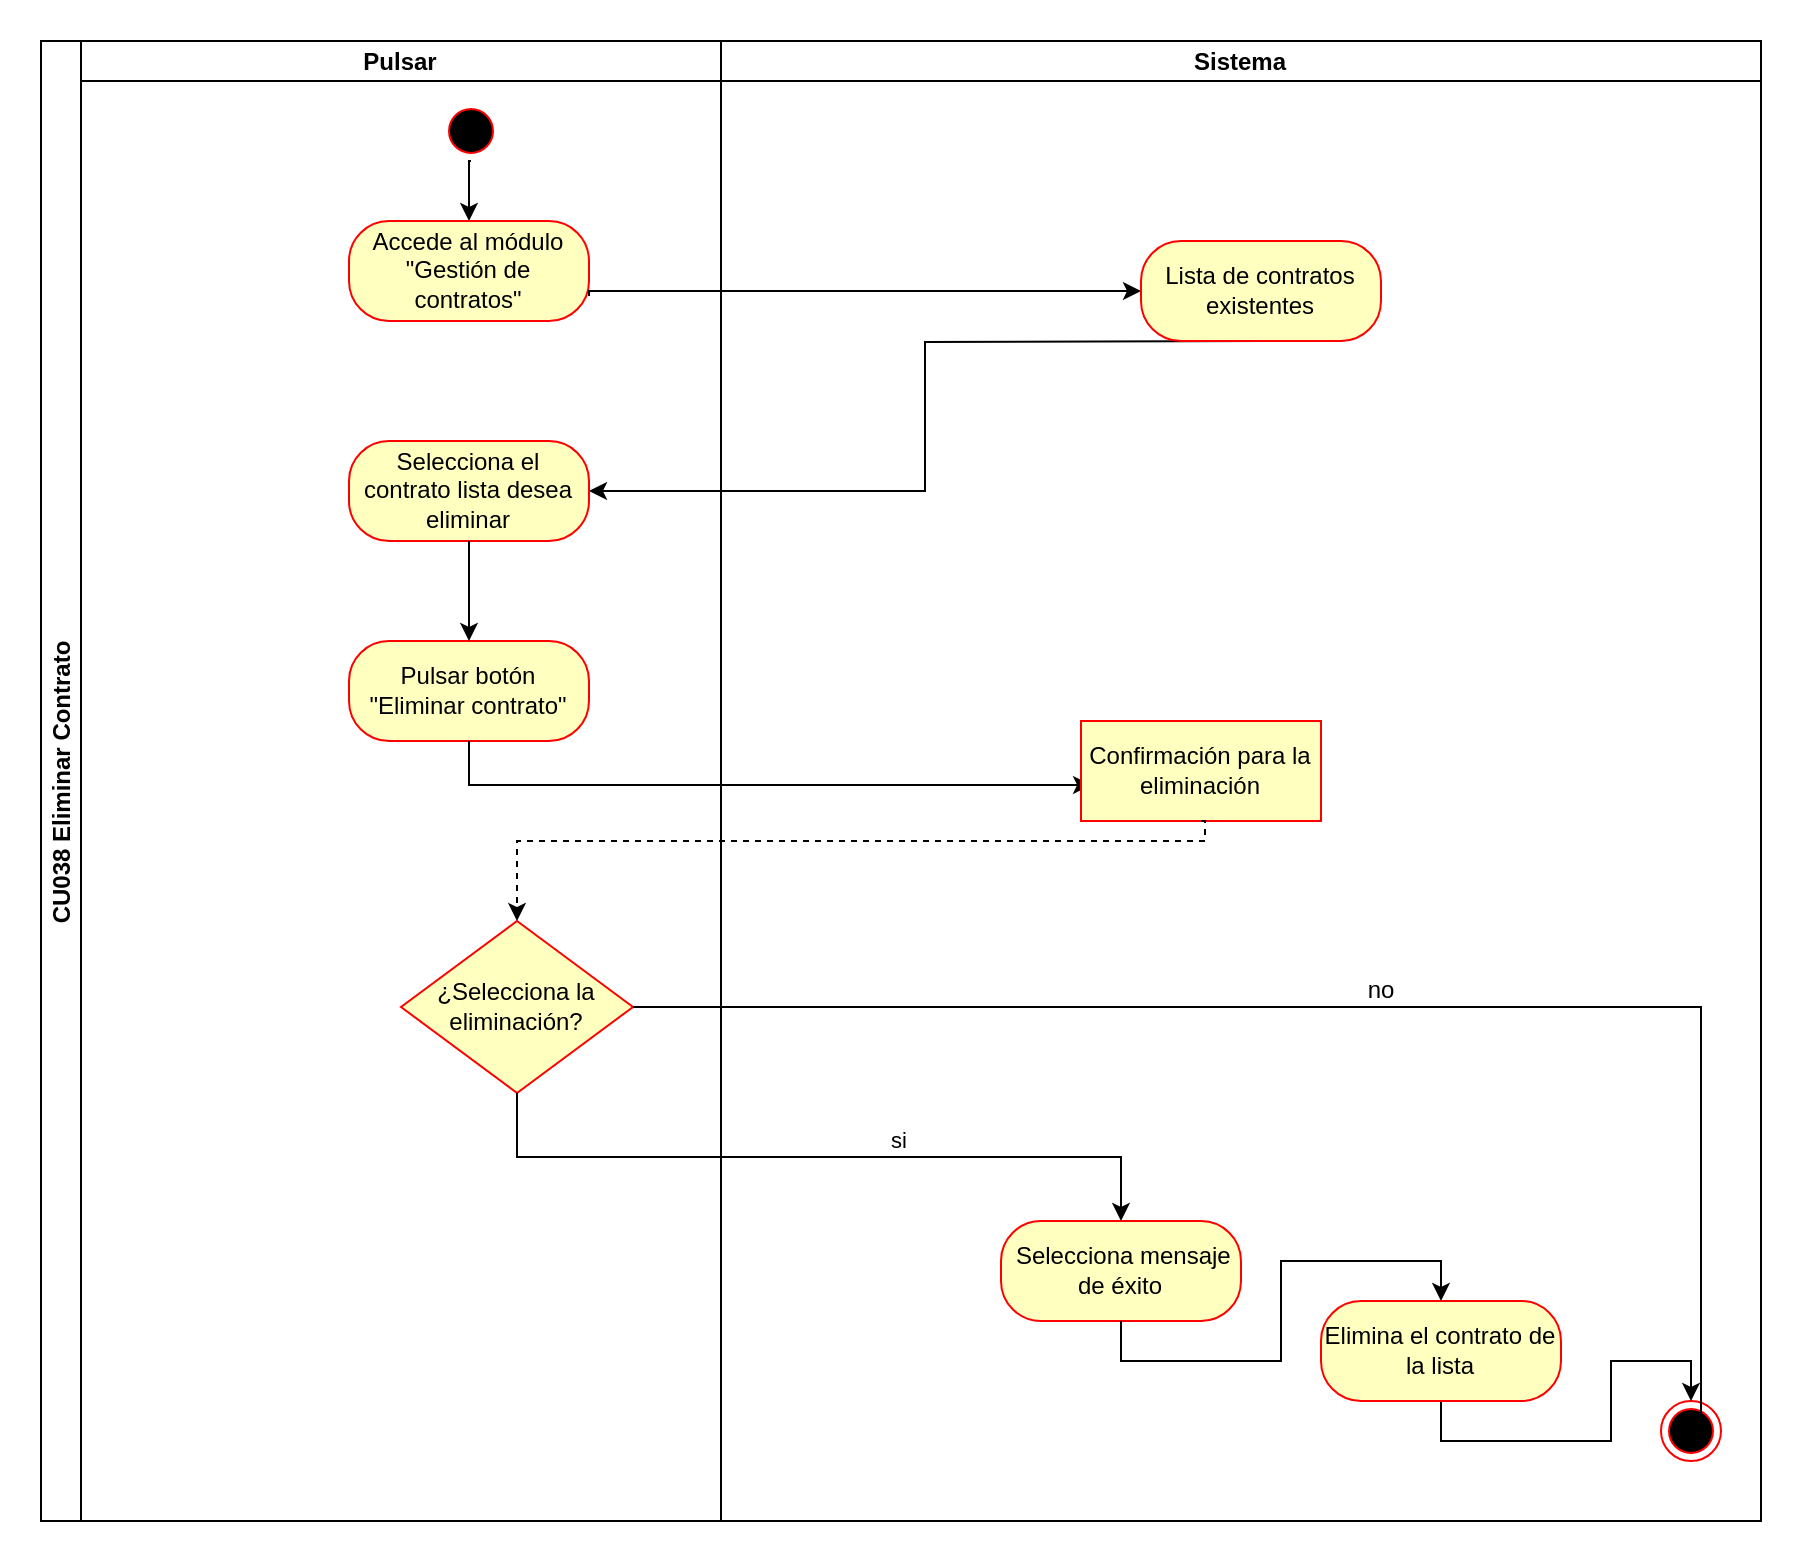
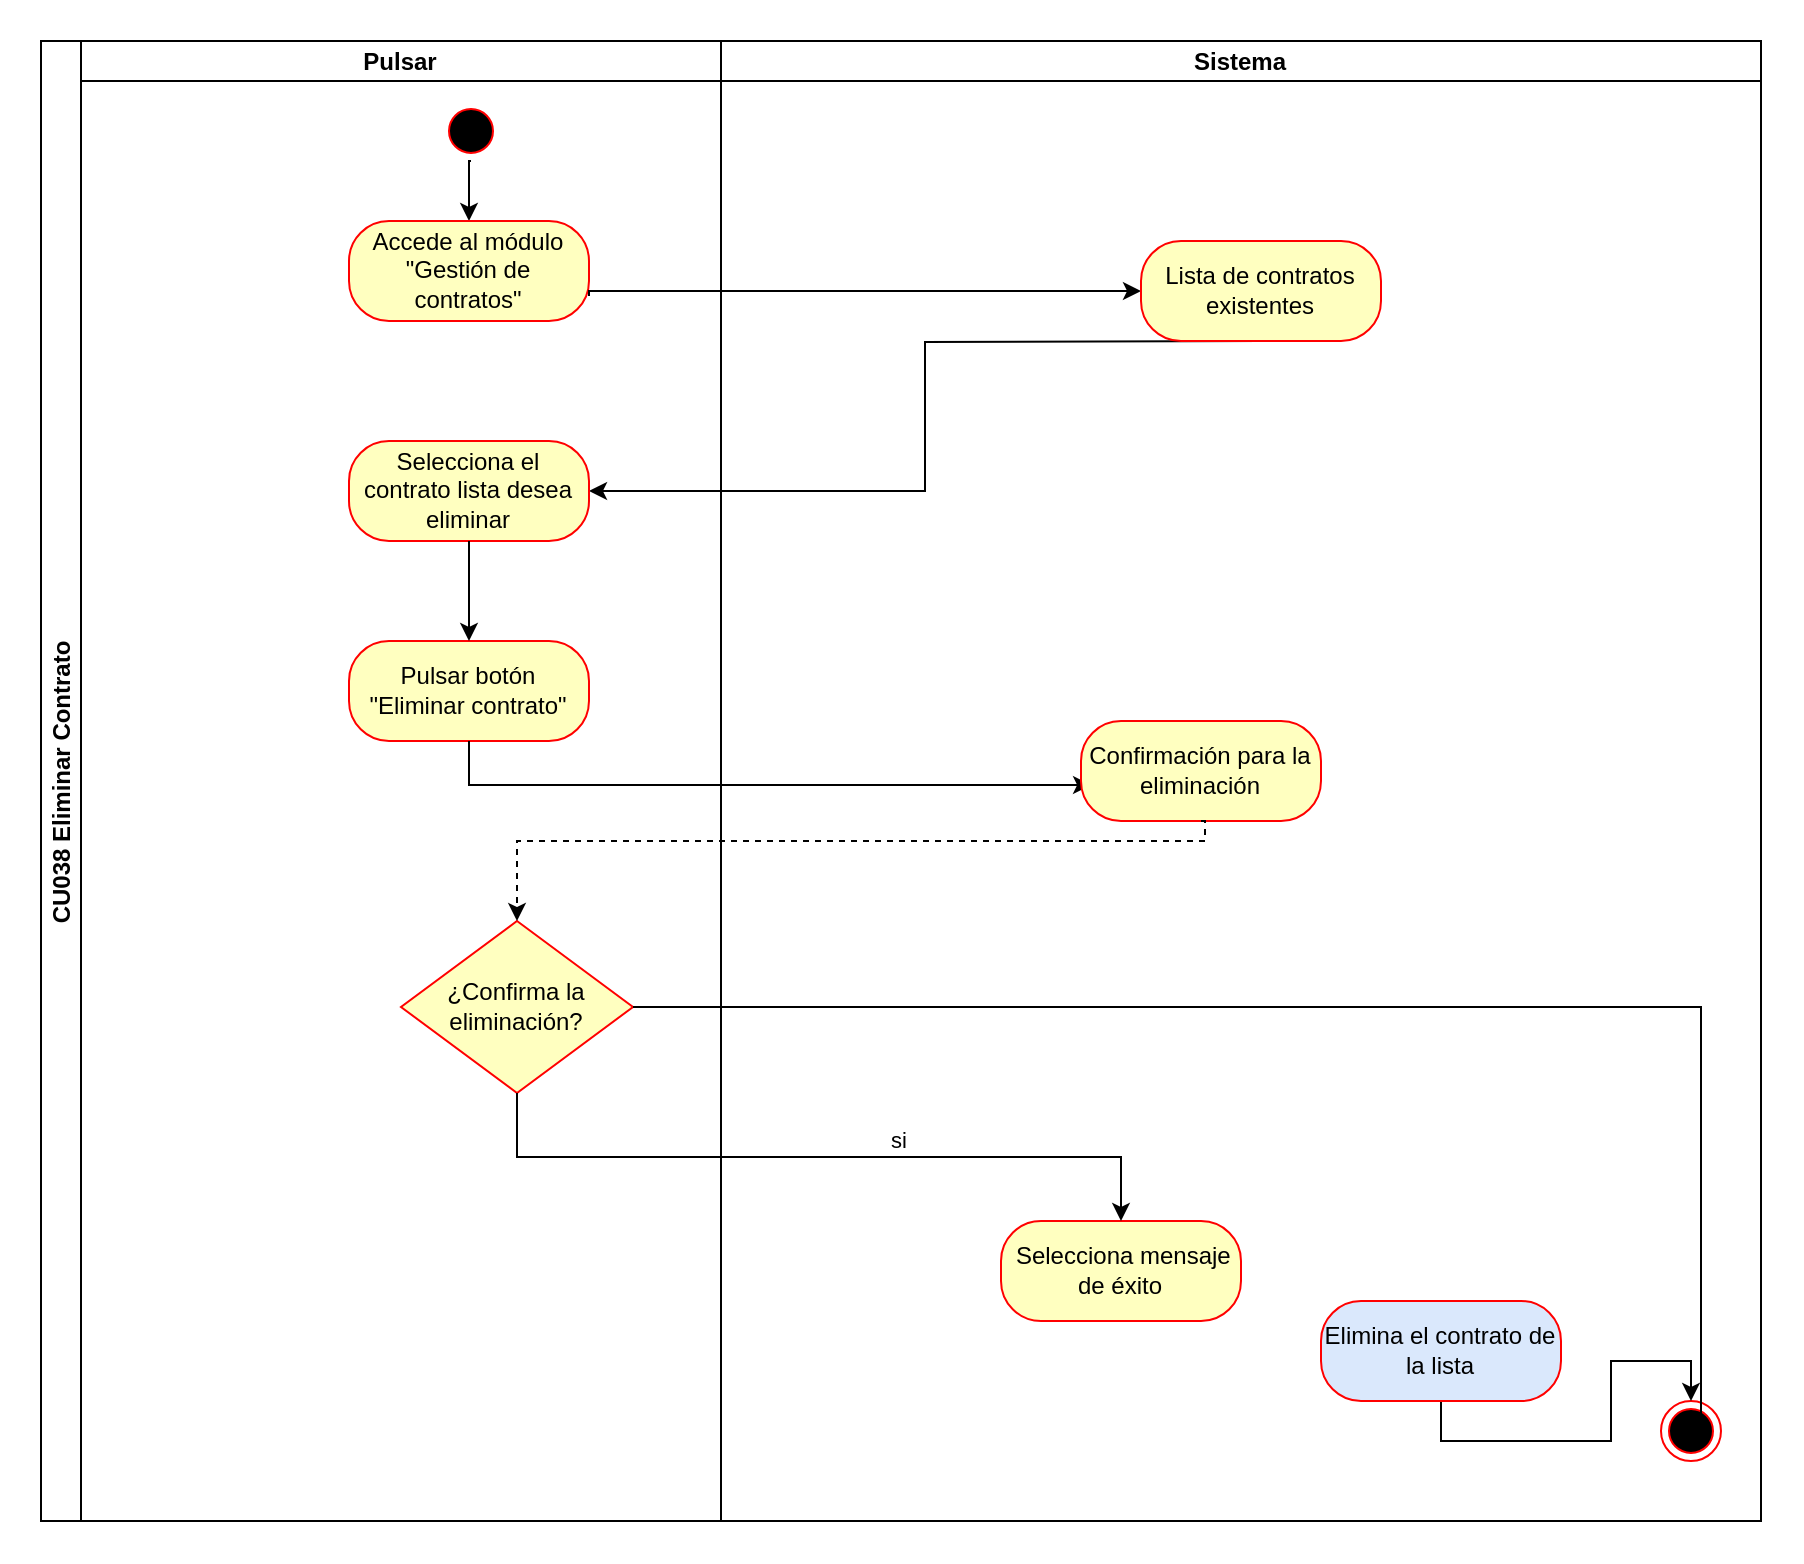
(1201, 771) -> (1201, 771)
(1381, 991) -> none
(517, 1007) -> (517, 1007)
(1281, 1318) -> none
(1441, 1351) -> (1441, 1351)
